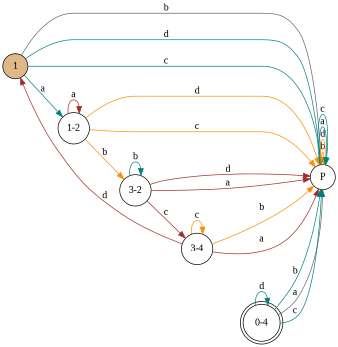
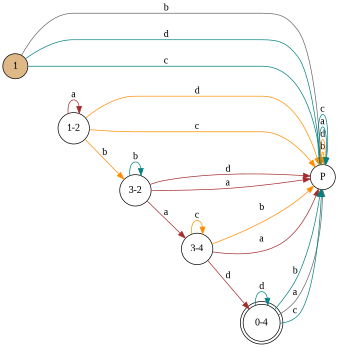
(41, 93) -> none
(84, 183) -> (226, 282)
(166, 212) -> (166, 212)
